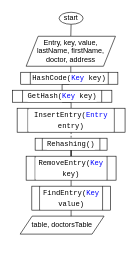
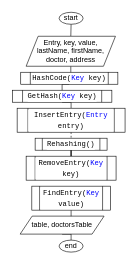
(71, 183) -> none
none -> (71, 235)
none -> (71, 246)
